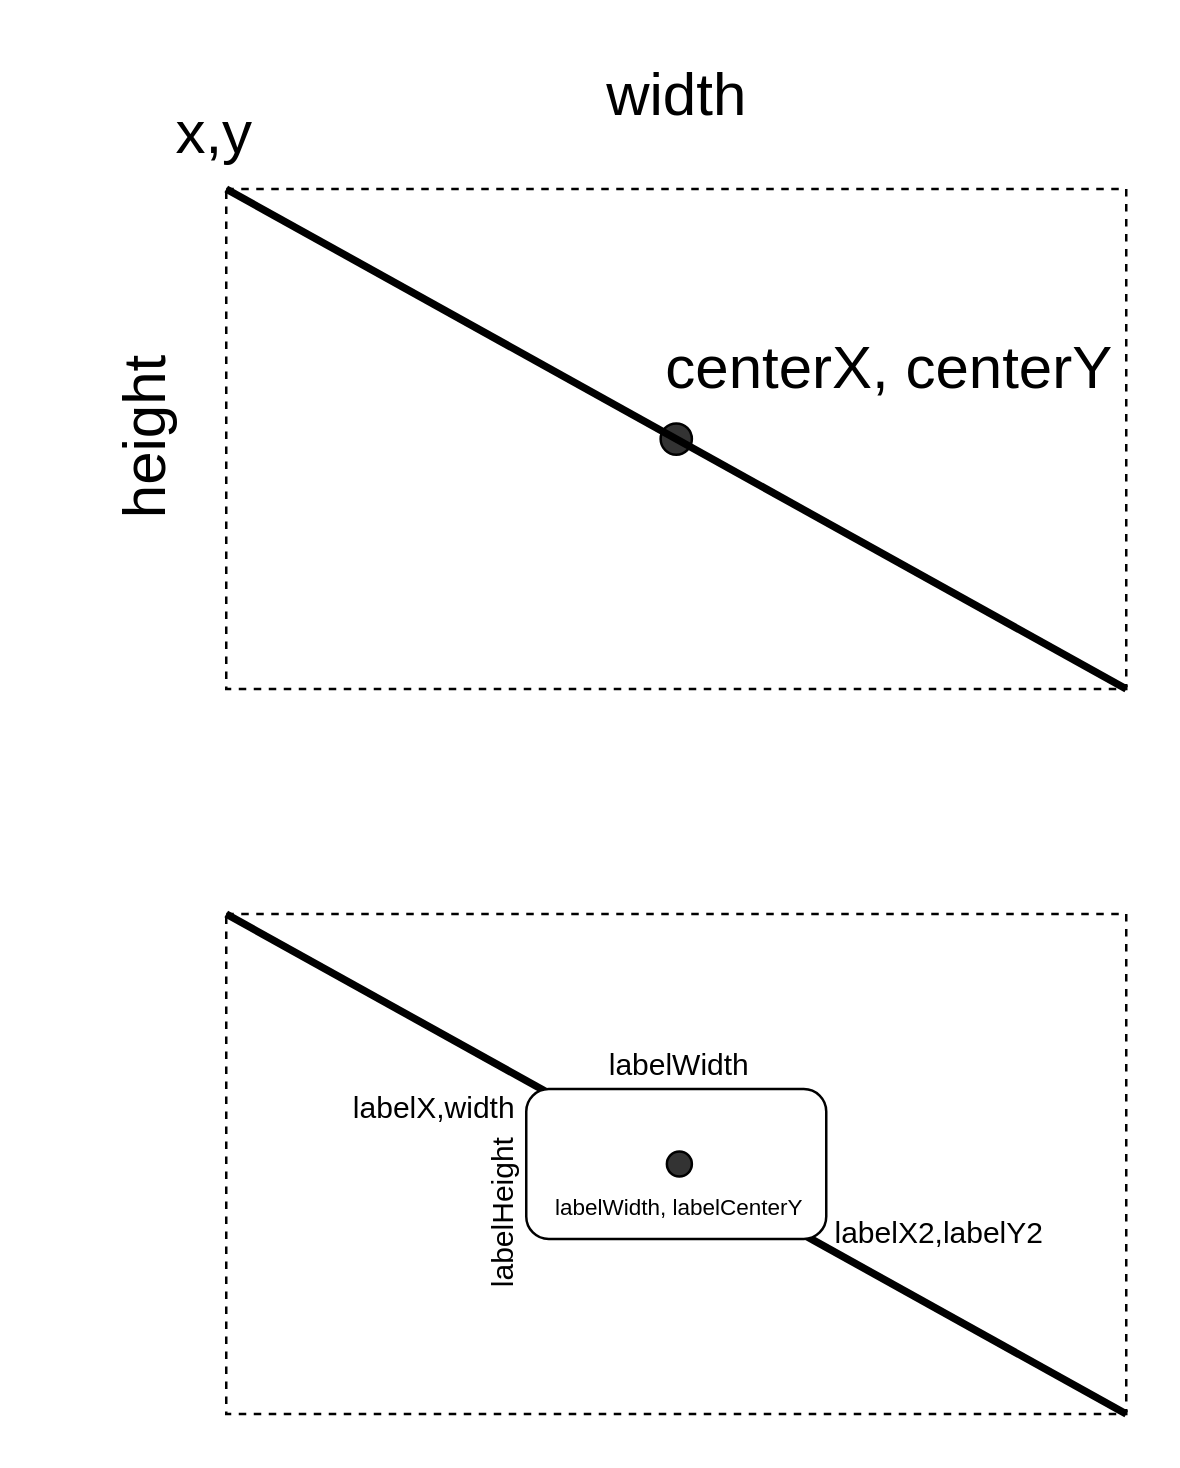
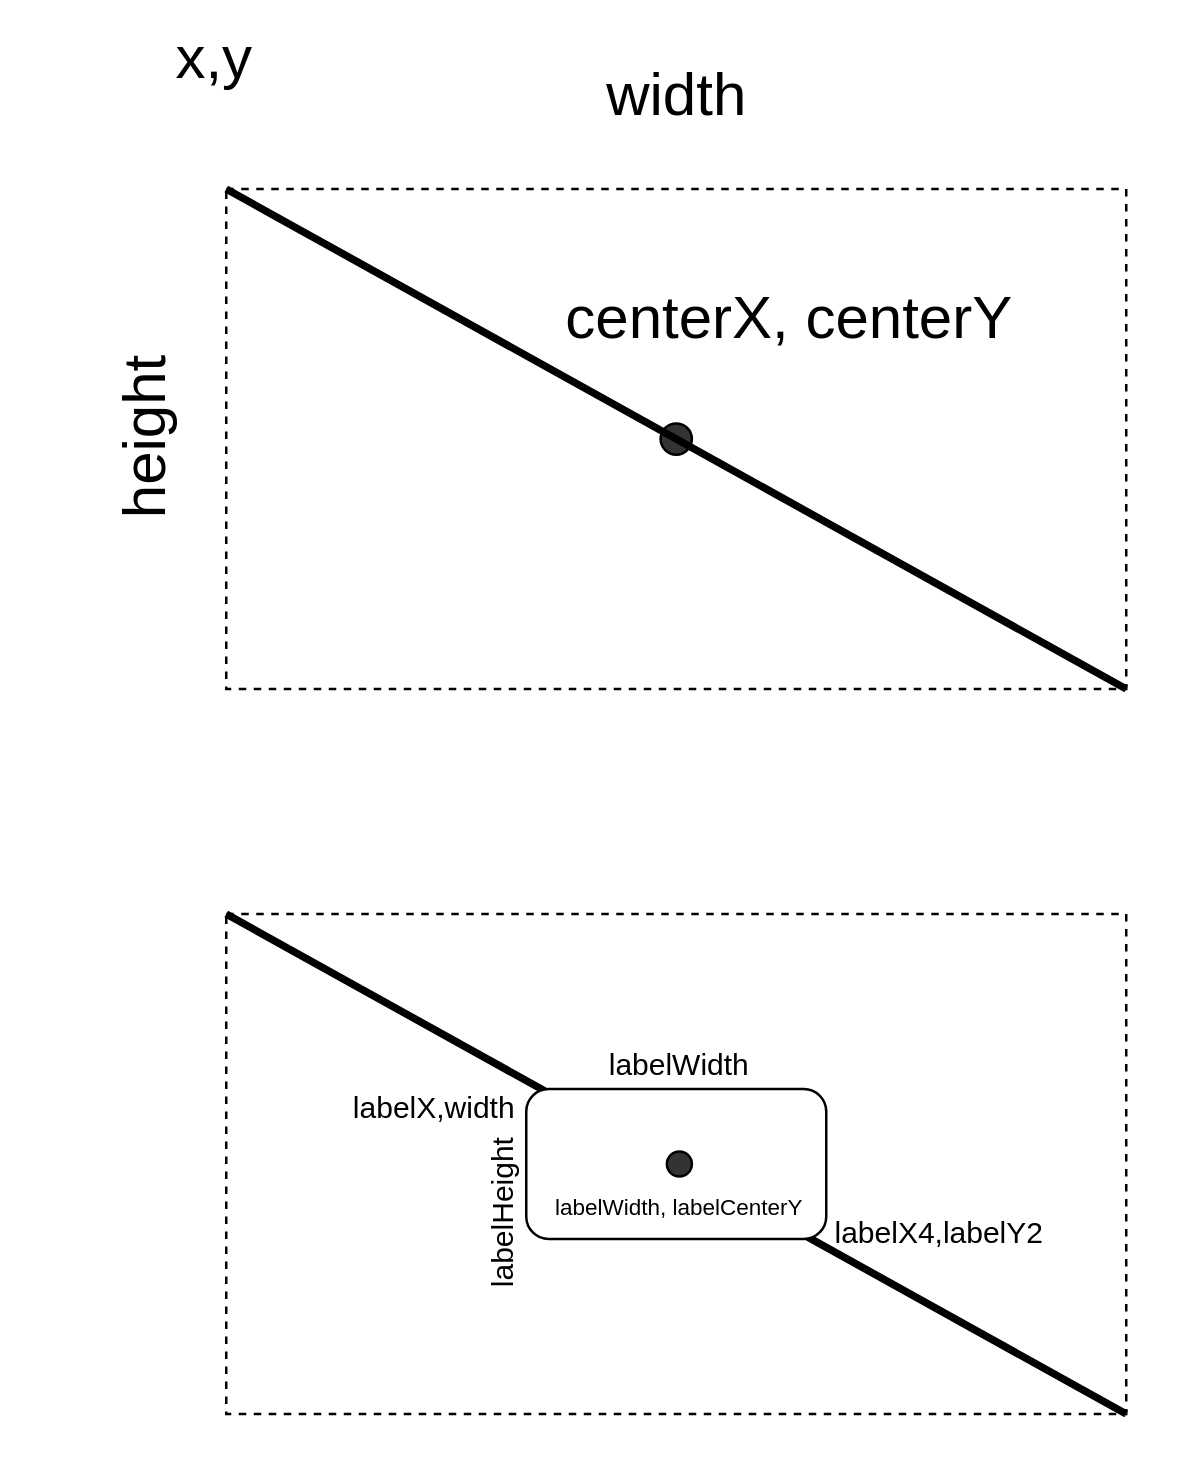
(214, 139) -> (214, 64)
(889, 373) -> (789, 323)
(940, 1234) -> (940, 1234)
